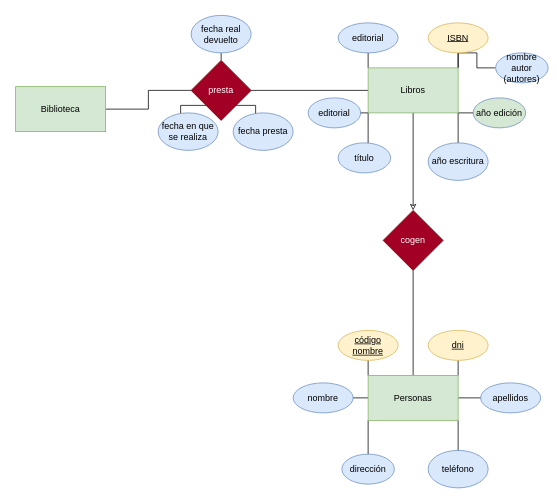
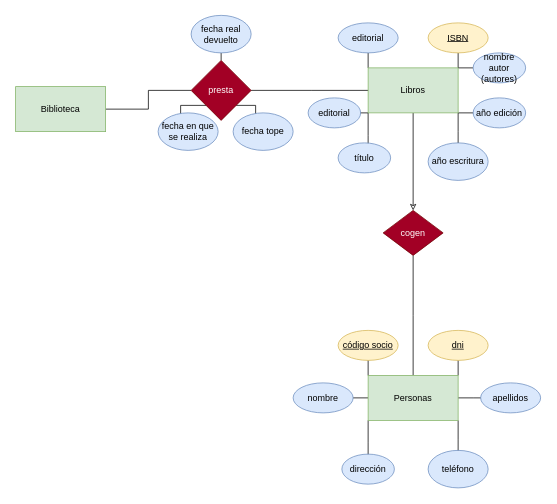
(522, 68) -> (499, 68)
(499, 113) -> (499, 113)
(263, 132) -> (263, 132)
(413, 240) -> (413, 233)
(368, 345) -> (368, 345)
